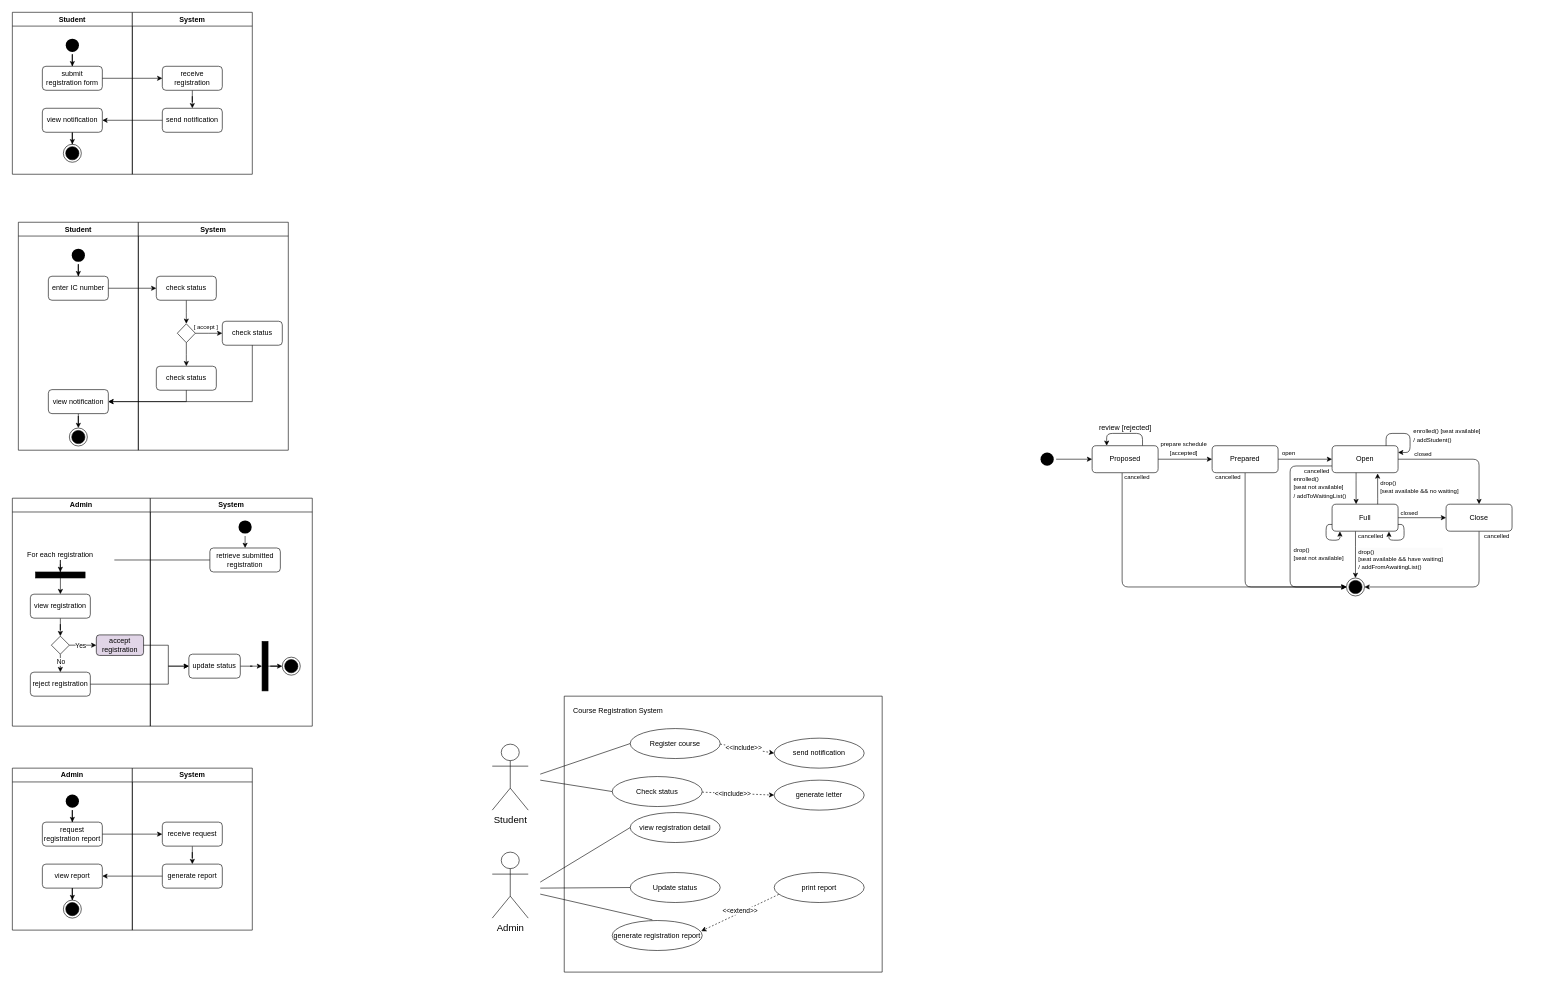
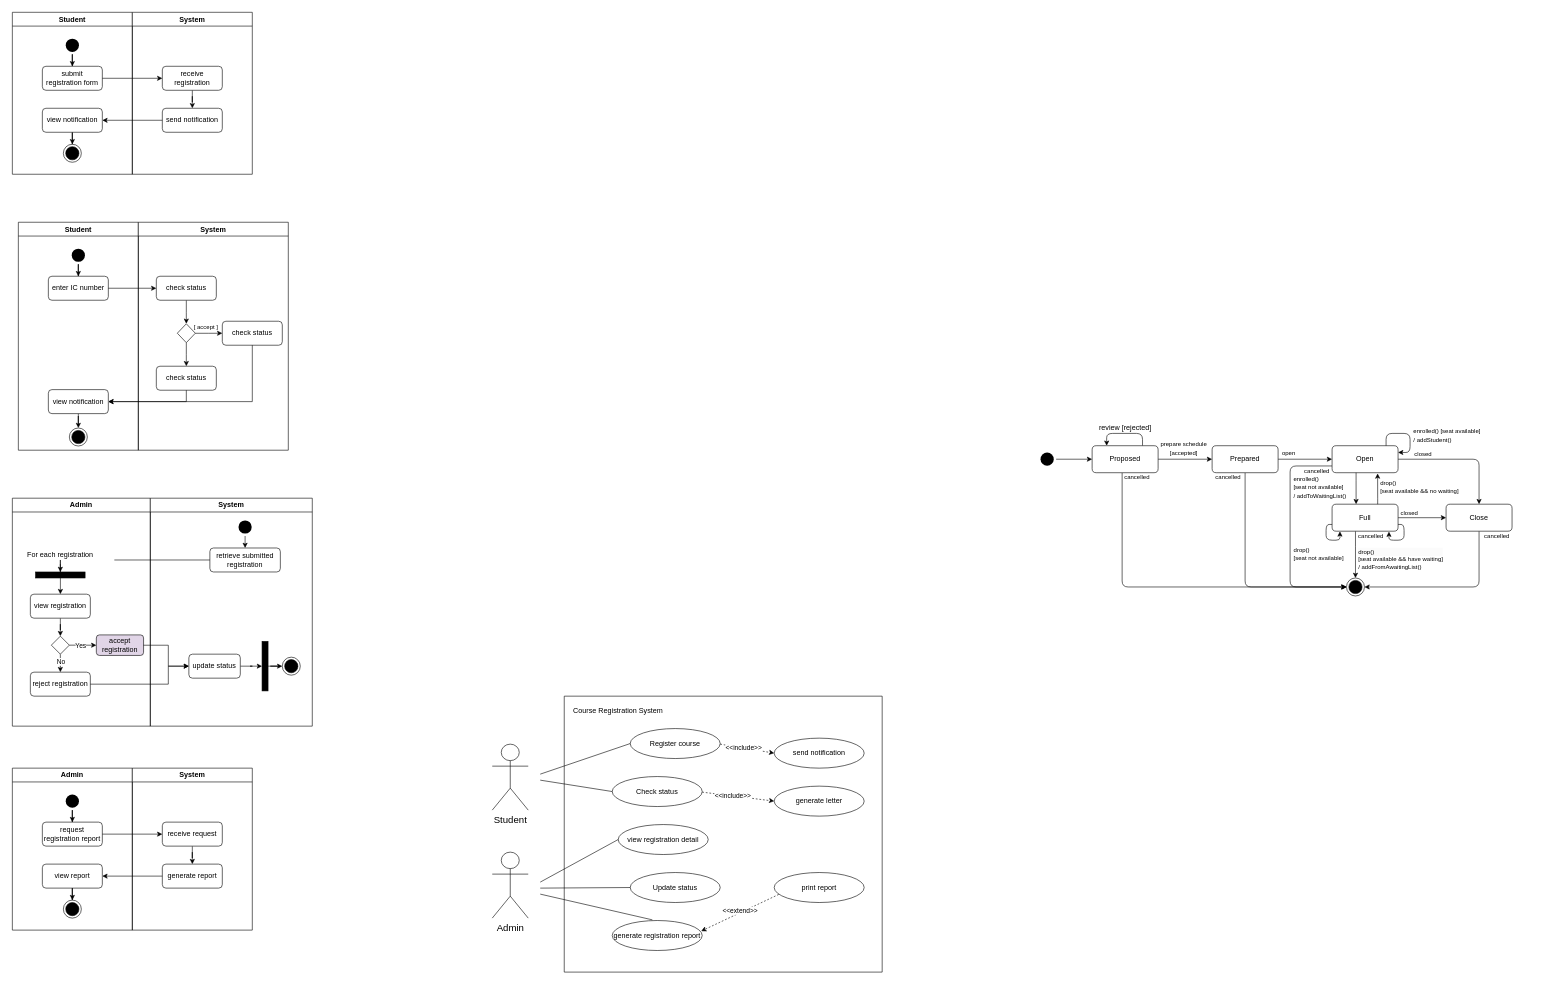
(819, 795) -> (819, 801)
(675, 828) -> (663, 840)
